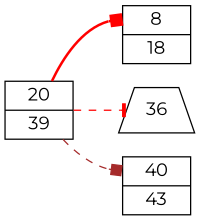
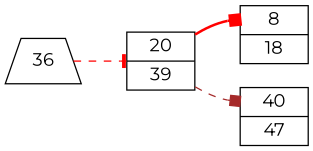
(97, 110) -> (97, 61)
(157, 200) -> (274, 130)
